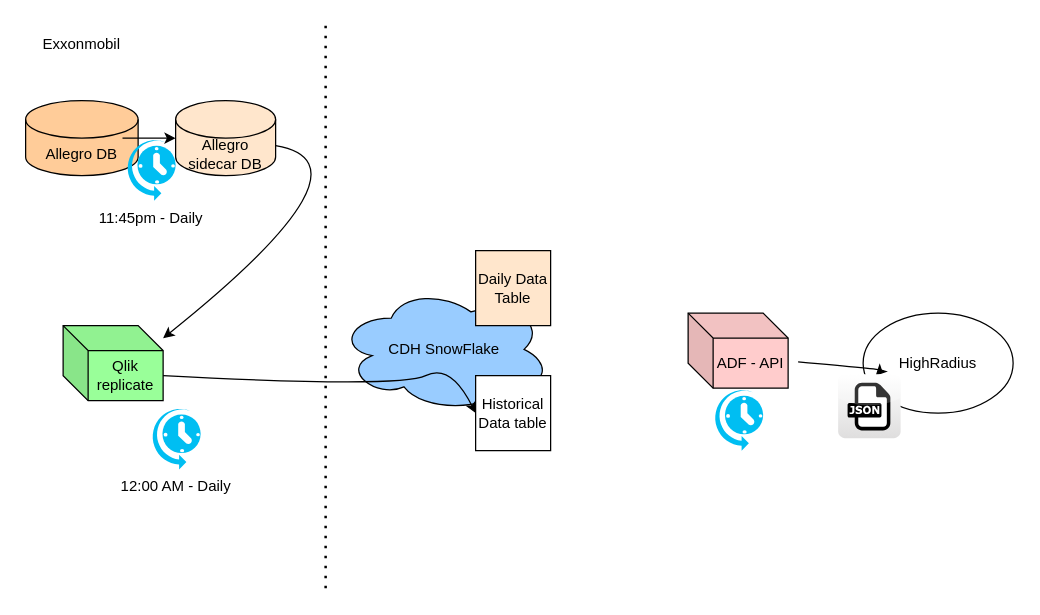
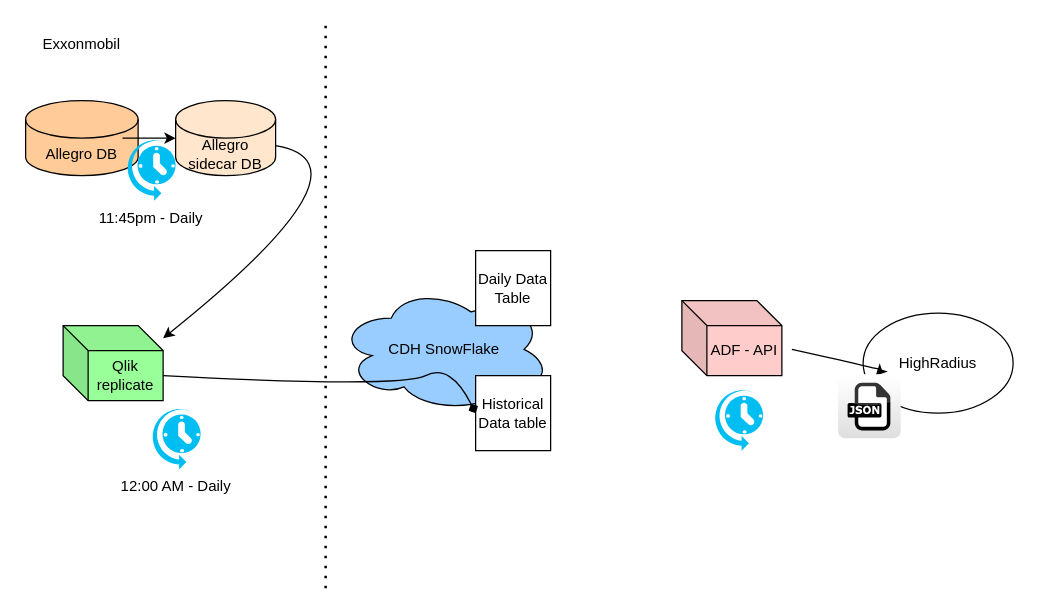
(513, 288) -> (513, 288)
(738, 351) -> (732, 338)
(472, 405) -> (471, 404)
